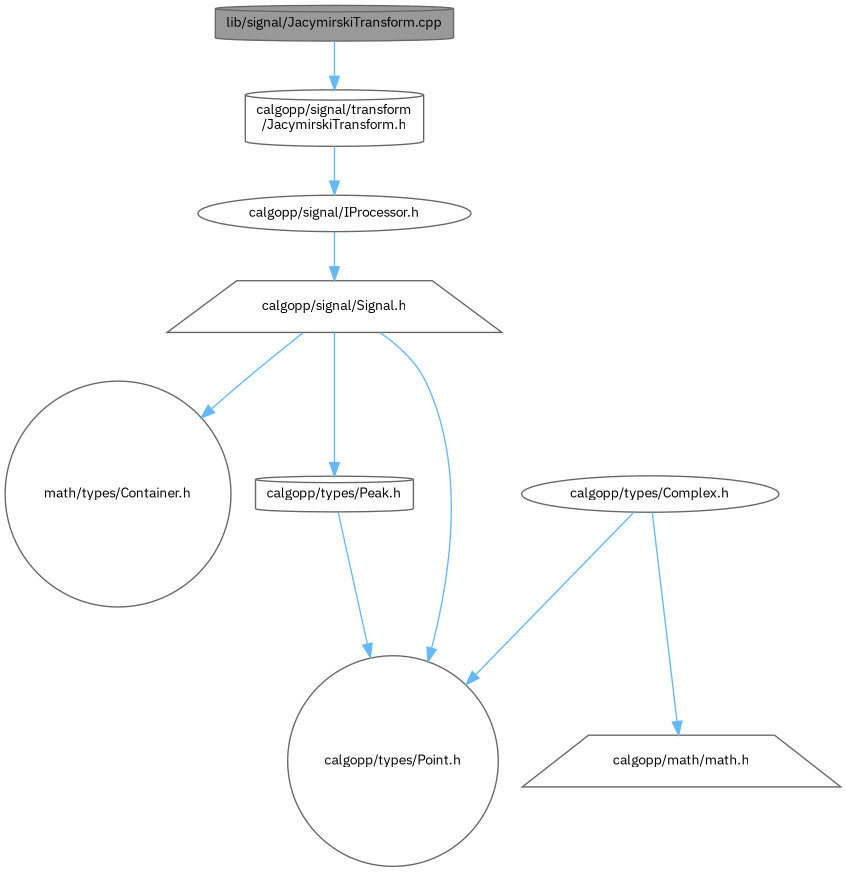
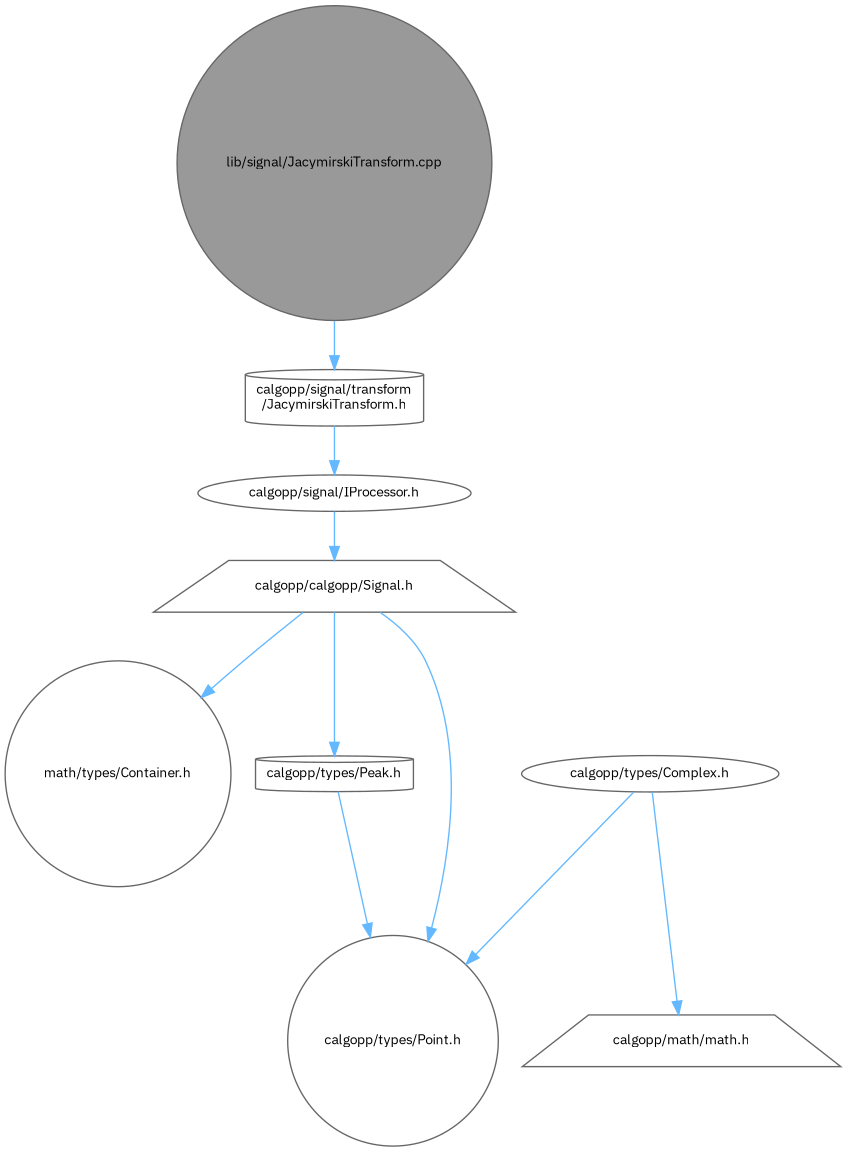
(334, 23) -> (334, 163)
(334, 307) -> (334, 586)
